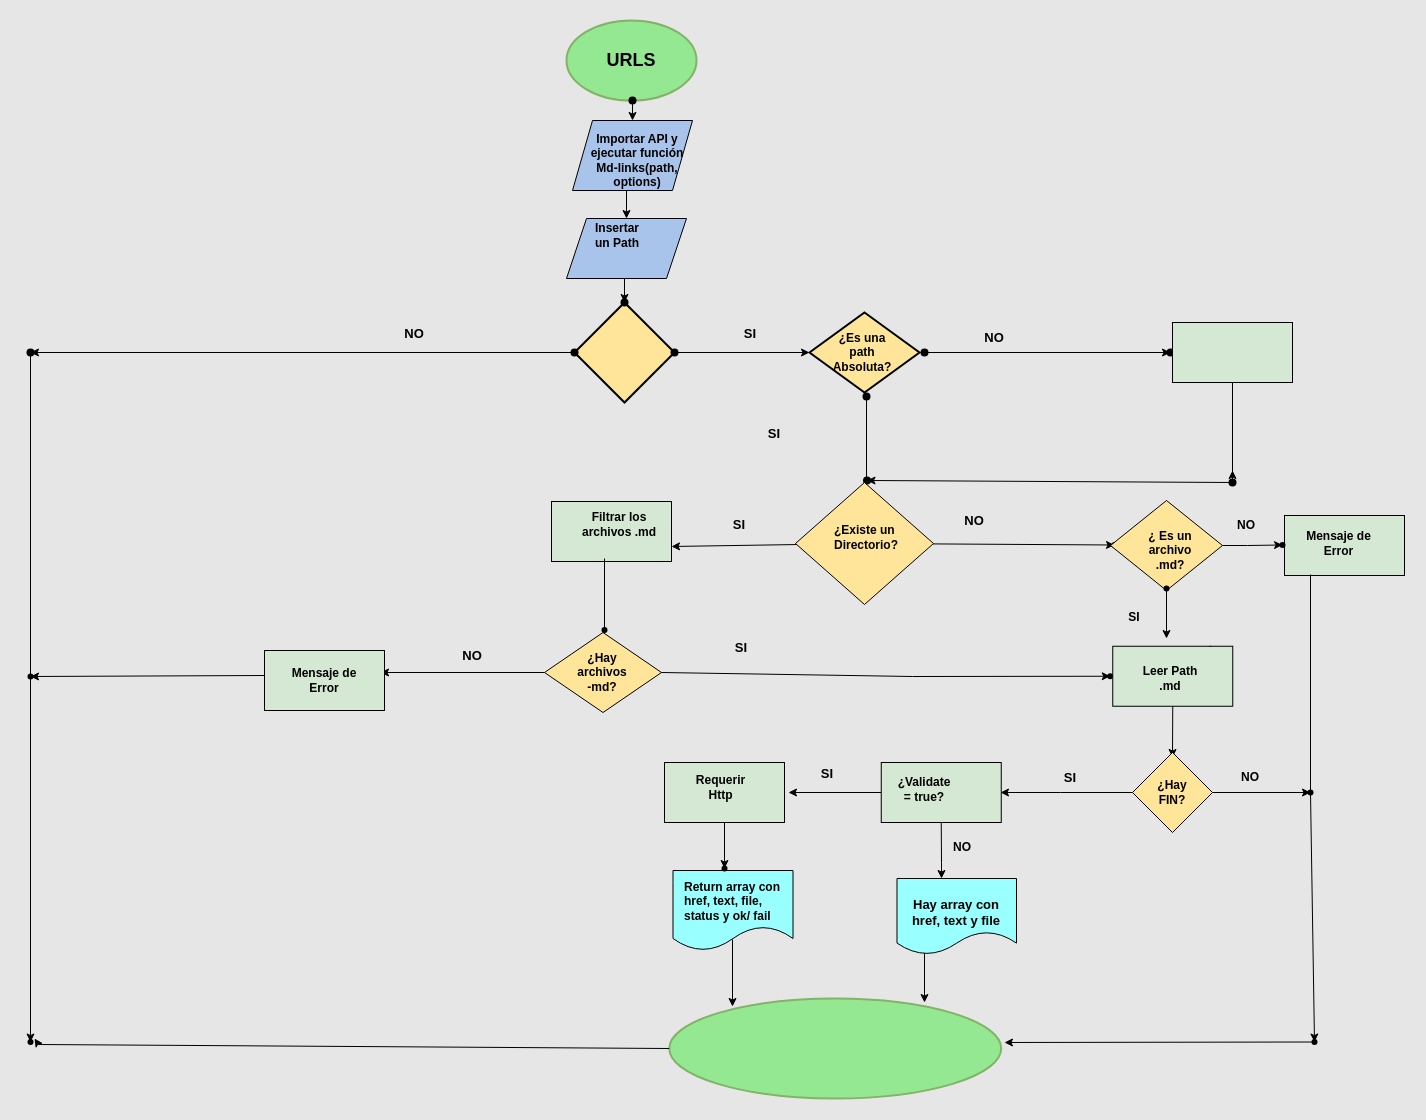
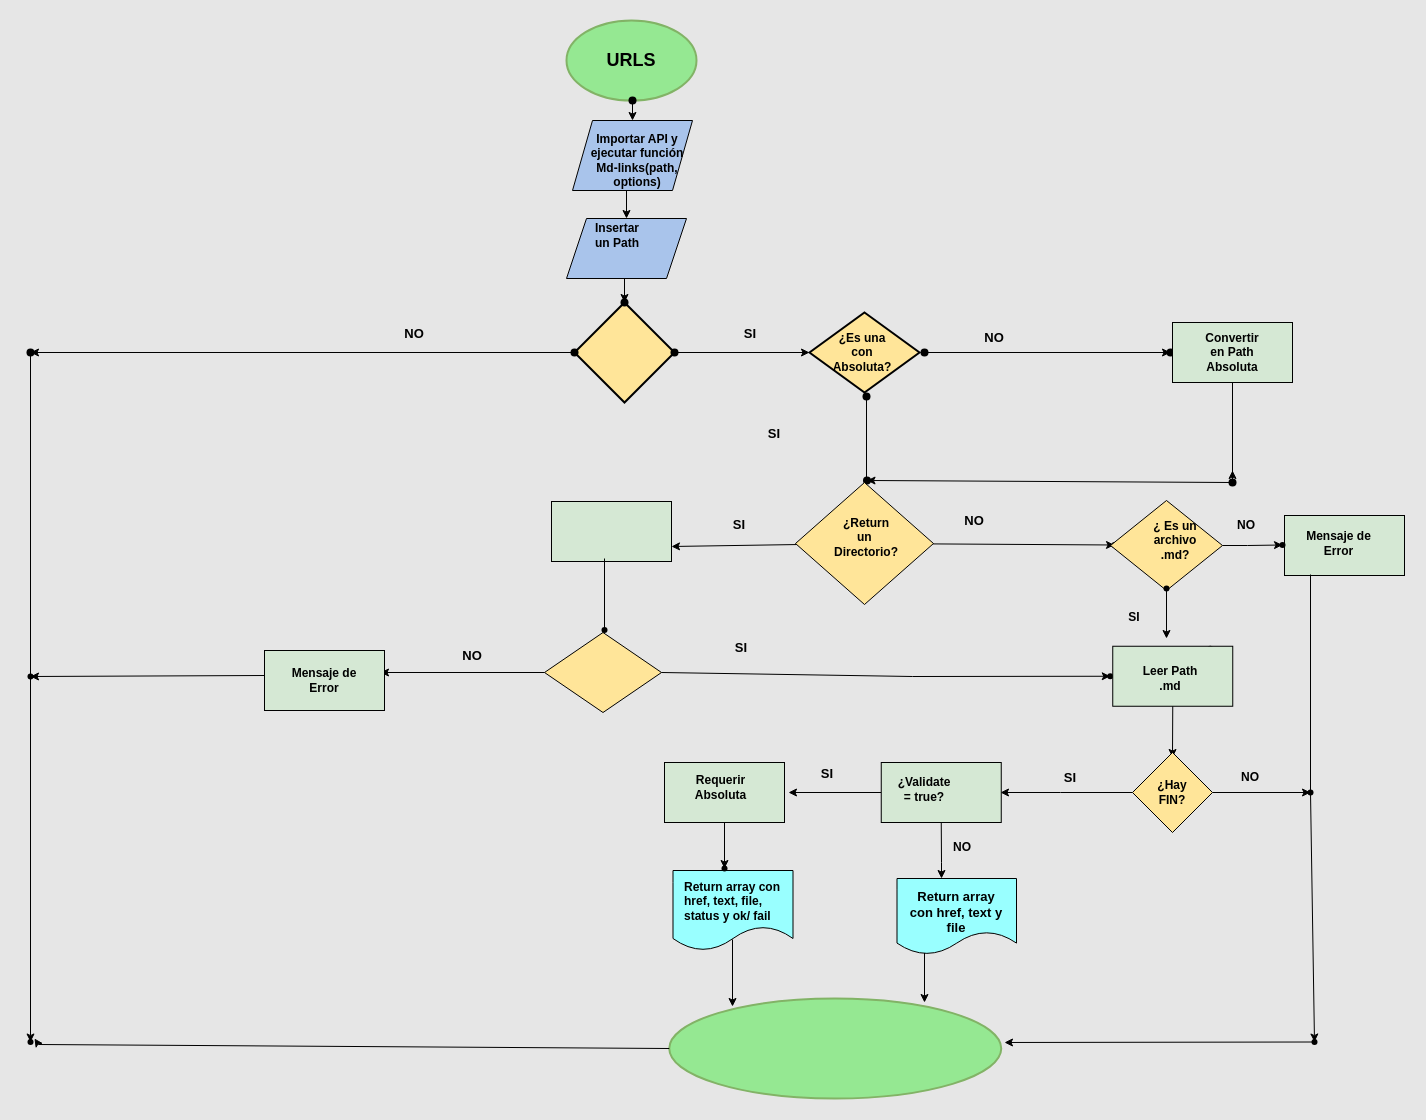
(863, 353) -> (863, 353)
none -> (1233, 353)
(620, 524) -> none
(867, 538) -> (867, 538)
(1171, 551) -> (1176, 541)
(603, 673) -> none
(721, 788) -> (721, 788)
(957, 913) -> (957, 913)
